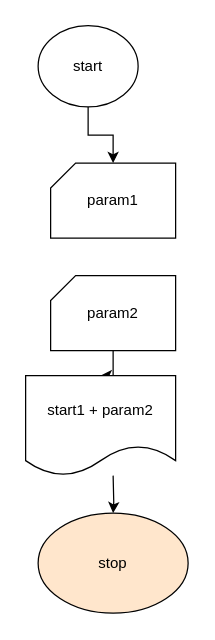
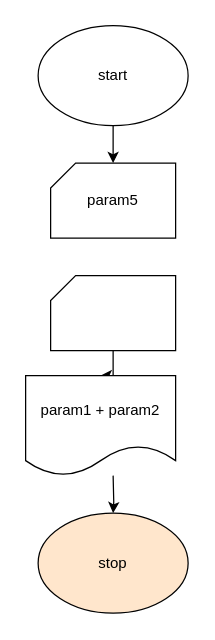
(88, 66) -> (113, 76)
(113, 201) -> (113, 201)
(113, 313) -> none
(101, 411) -> (101, 411)
